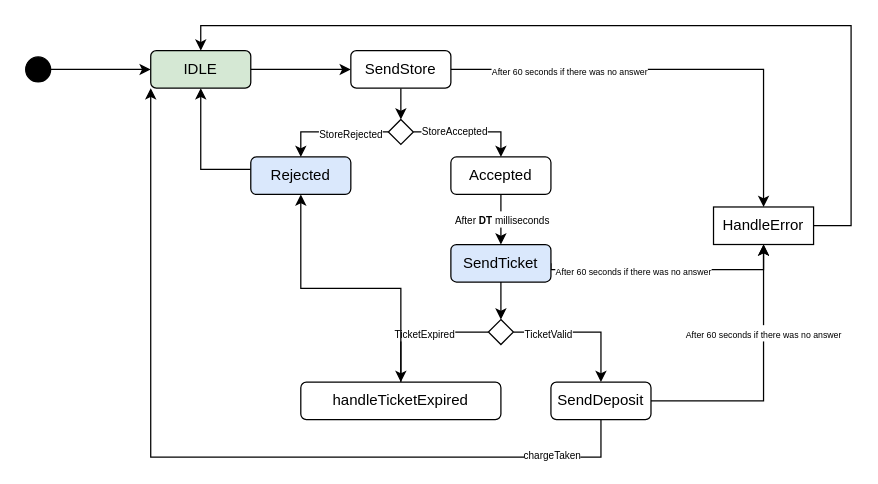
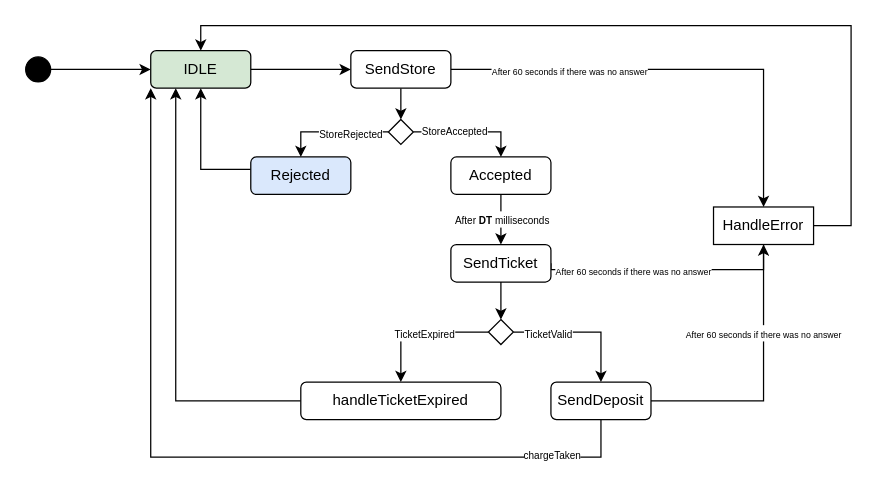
(501, 263) -> (501, 263)
(551, 266) -> (763, 248)
(329, 288) -> (176, 311)
